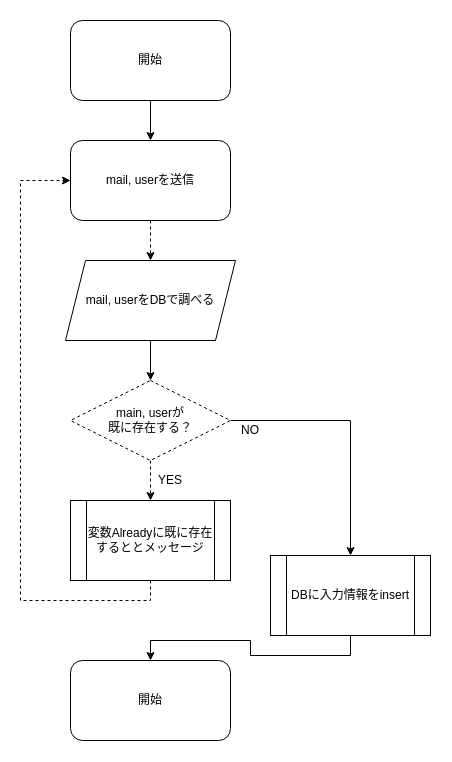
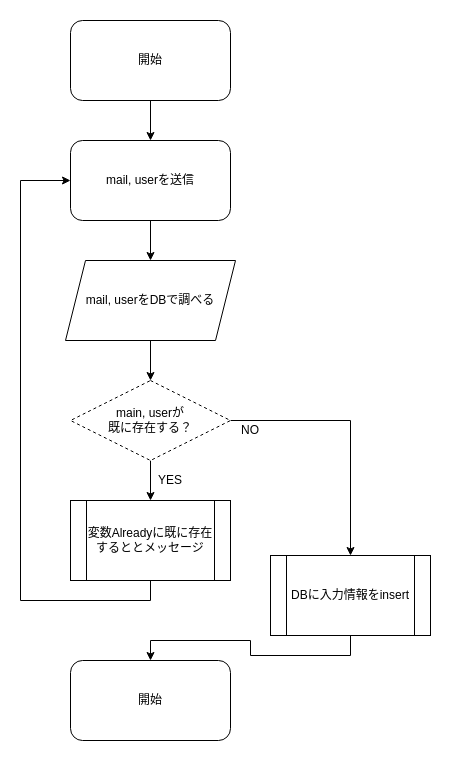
(151, 237) -> (151, 237)
(21, 445) -> (21, 445)
(151, 477) -> (151, 477)
